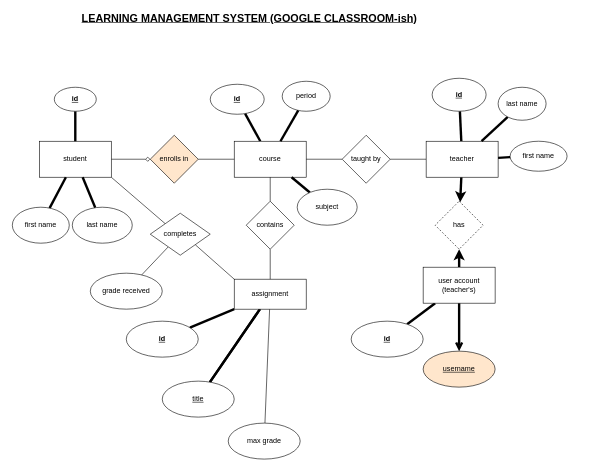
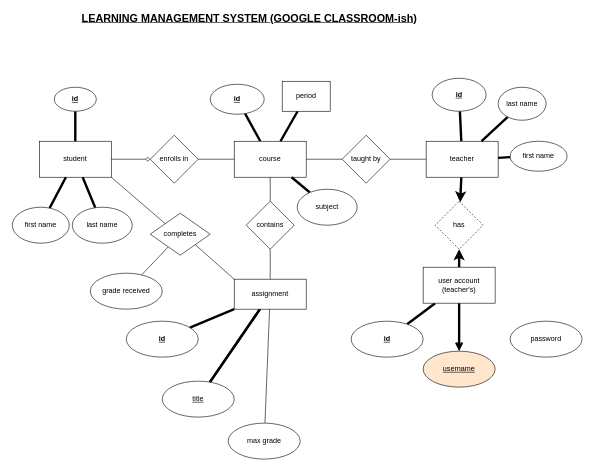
(306, 96) -> (306, 96)
(174, 159) -> (174, 159)
none -> (546, 339)
